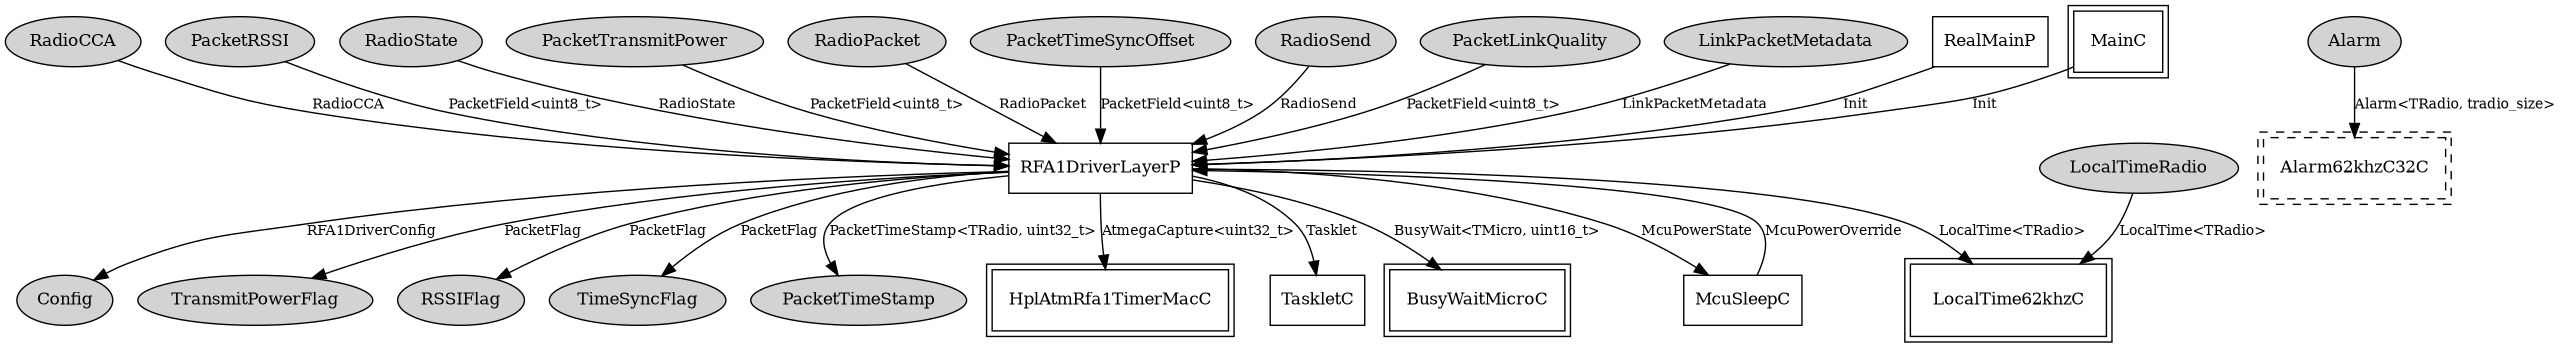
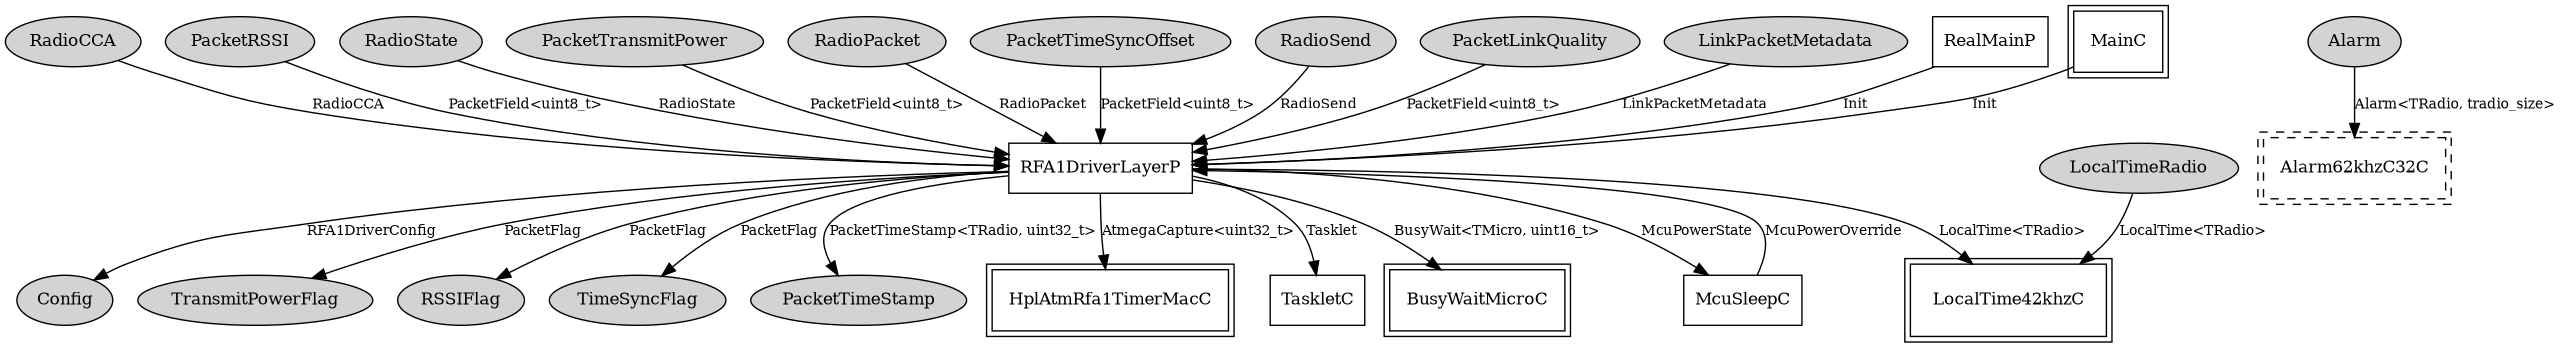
(2008, 300) -> (2008, 300)
